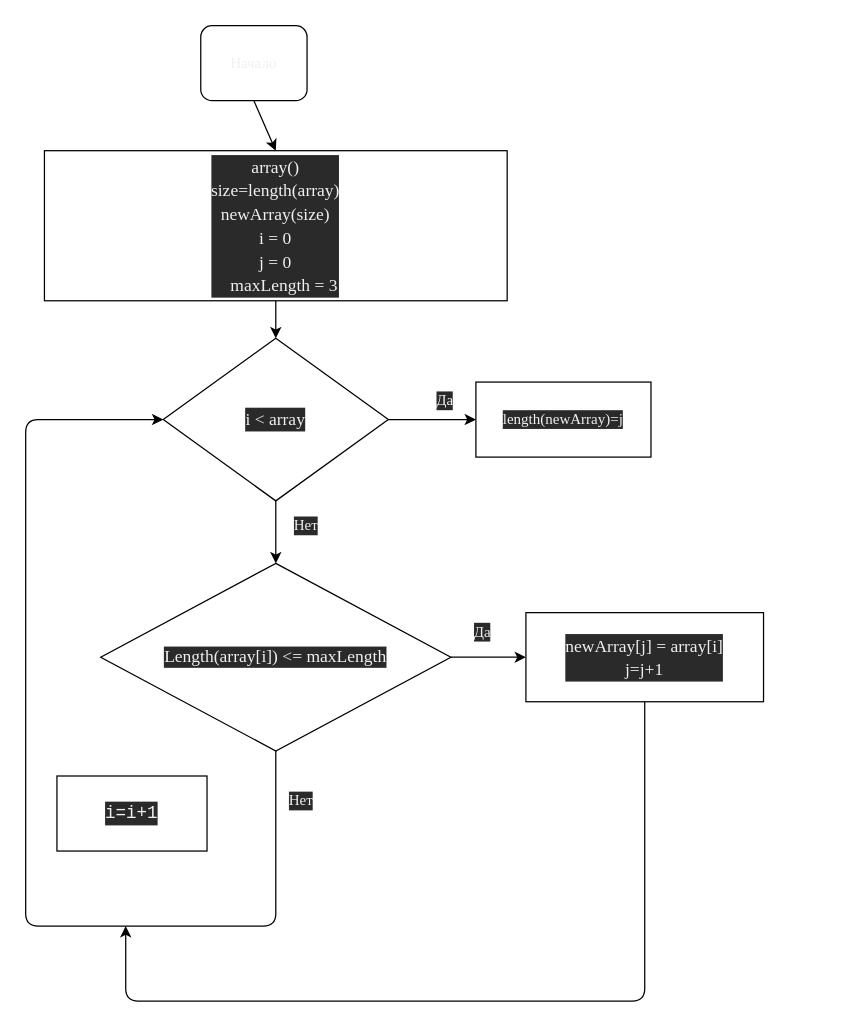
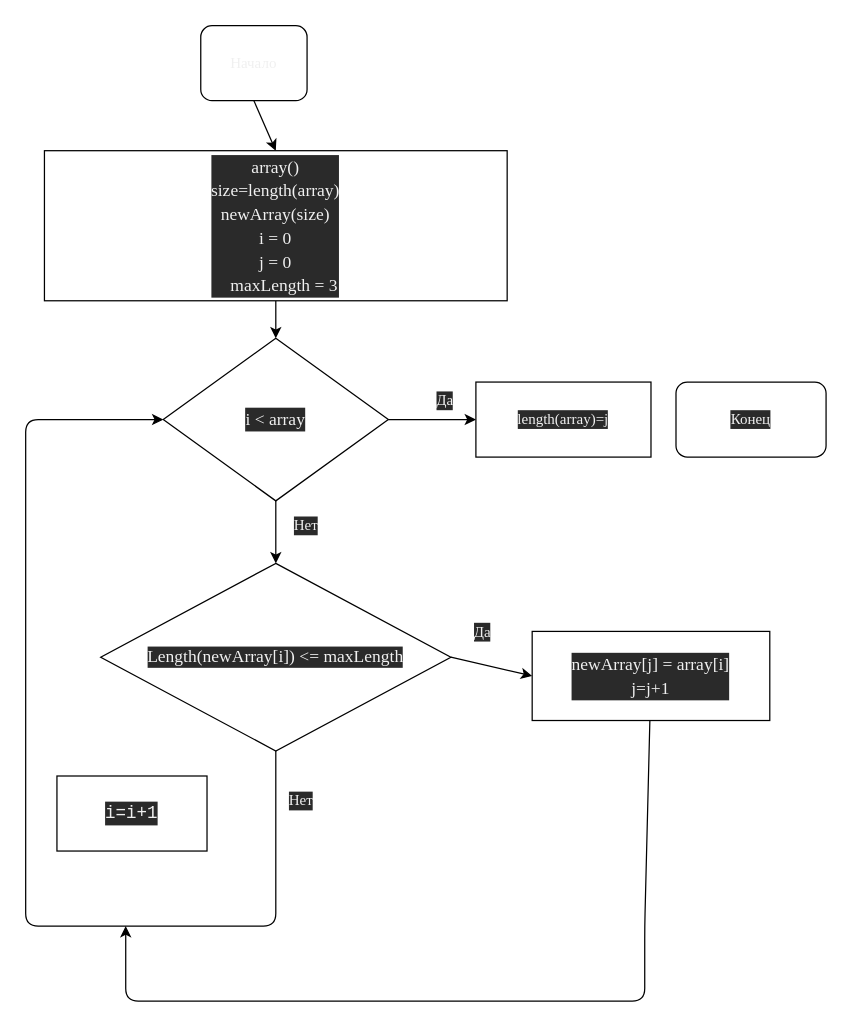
(563, 419) -> (563, 419)
none -> (751, 419)
(276, 657) -> (276, 657)
(644, 657) -> (651, 676)
